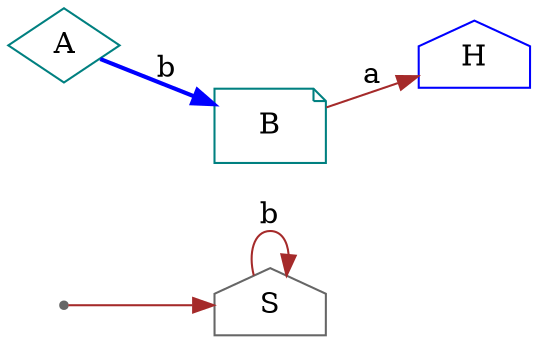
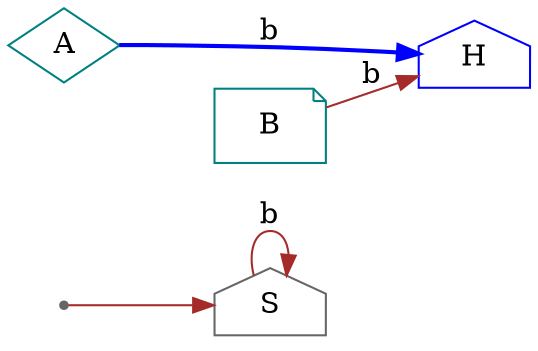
(372, 75) -> (372, 75)
(147, 78) -> (259, 47)
